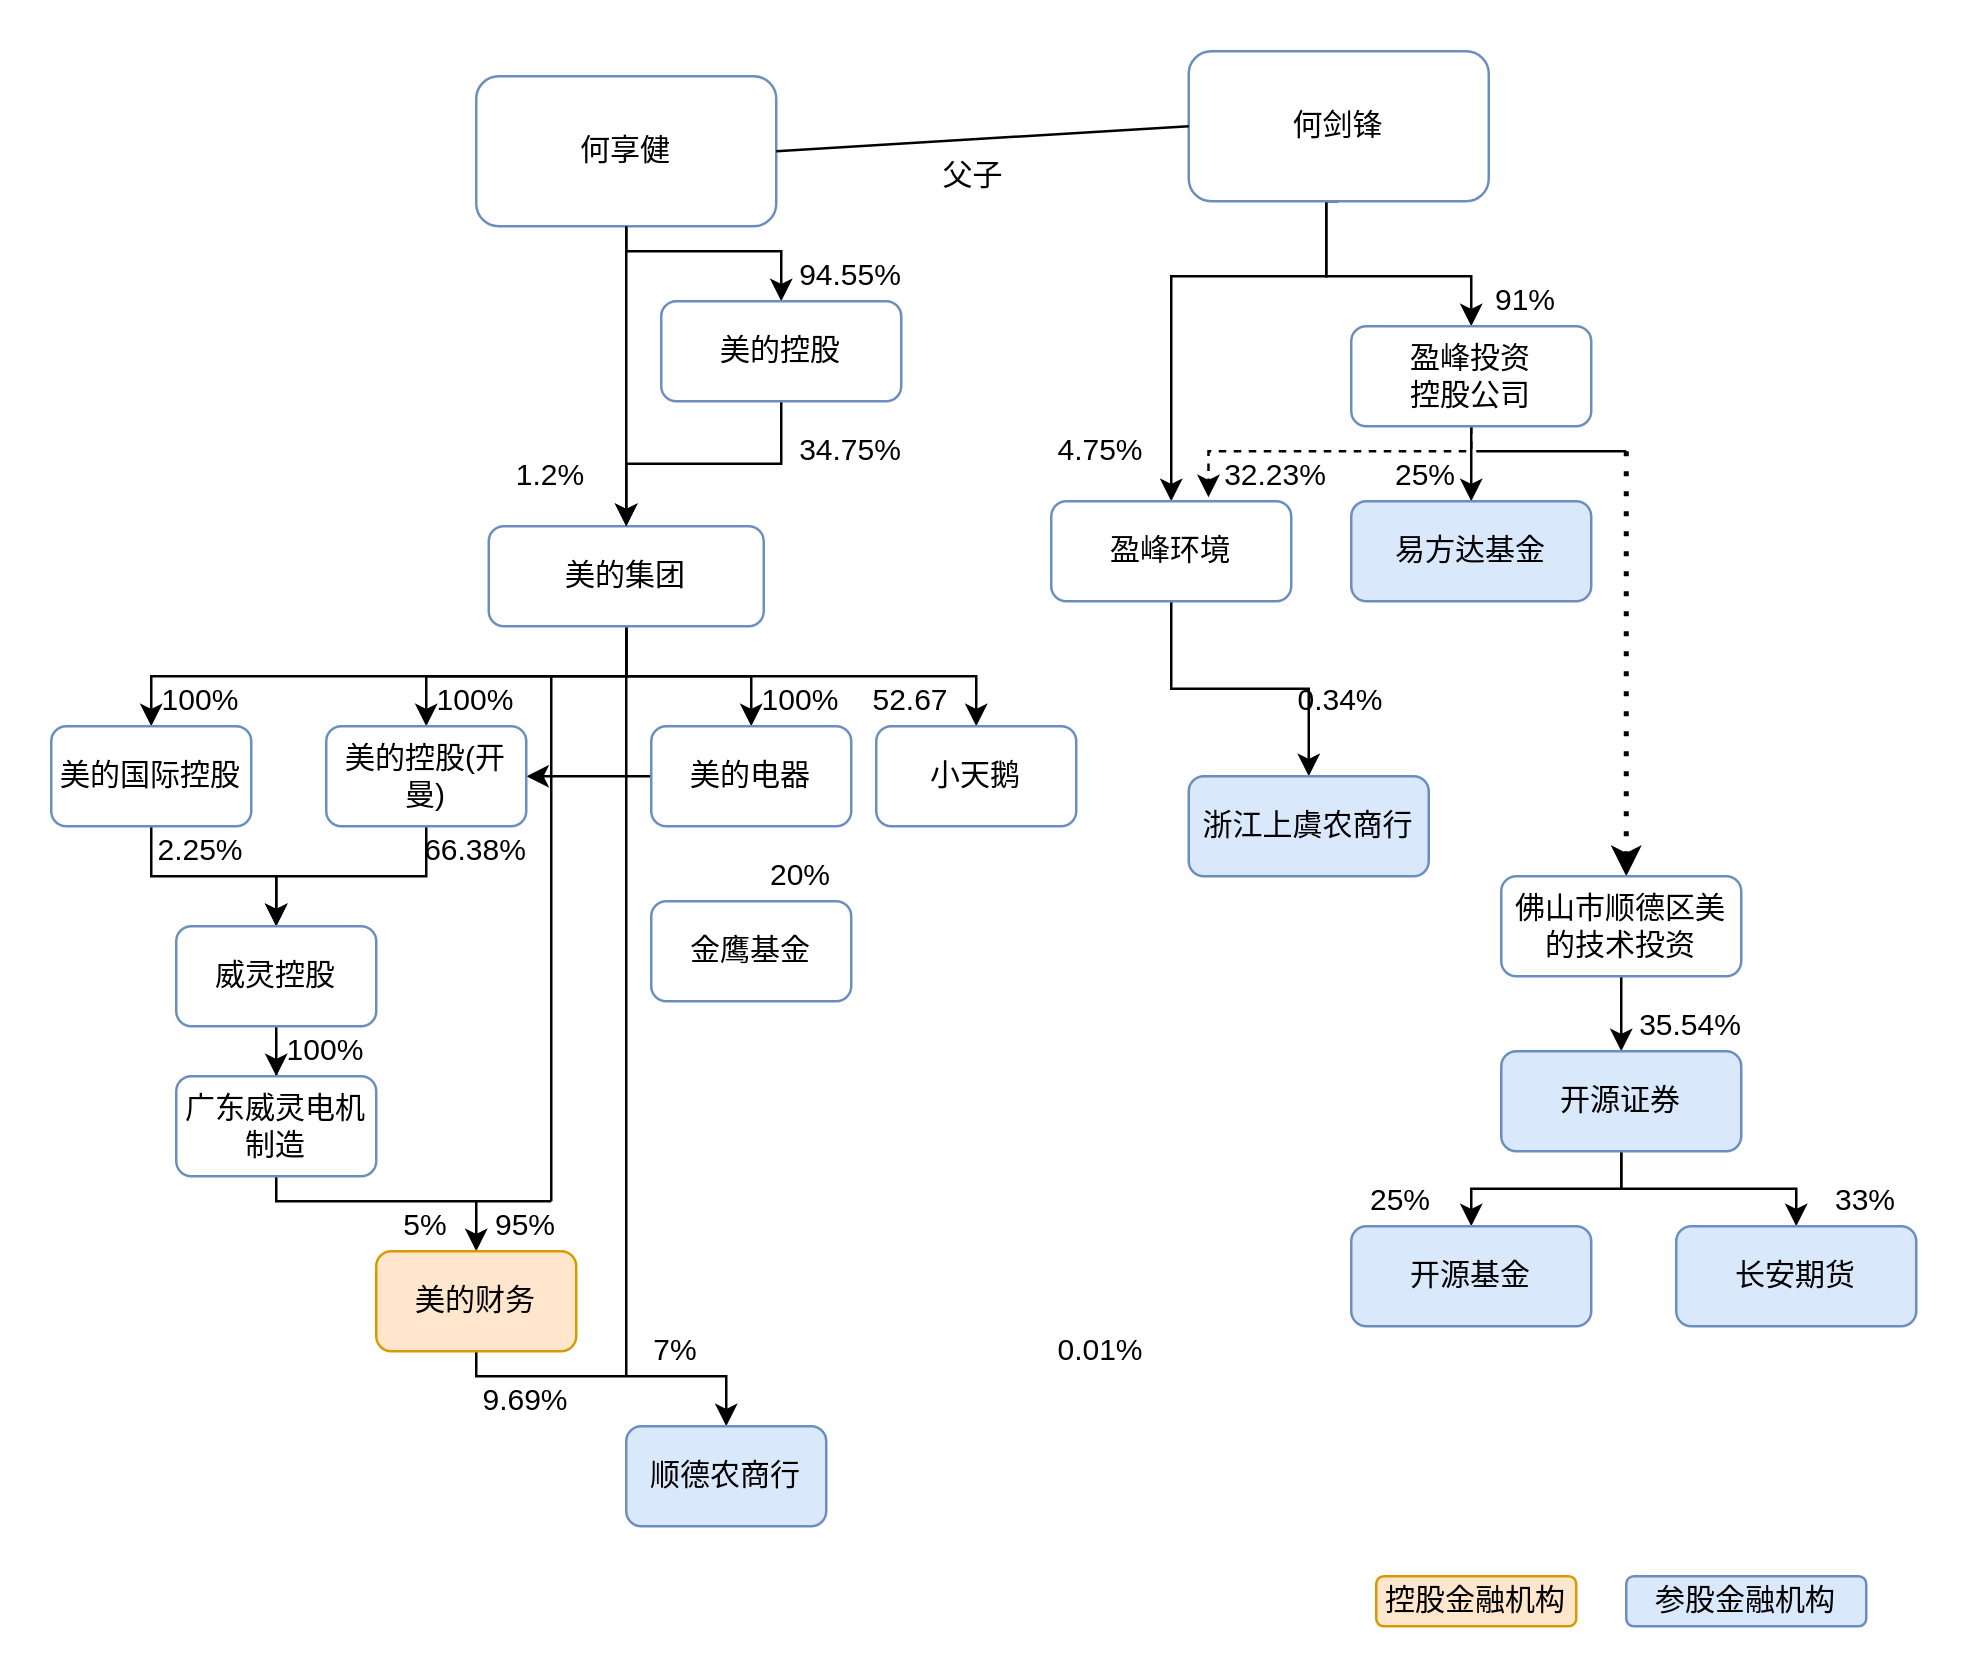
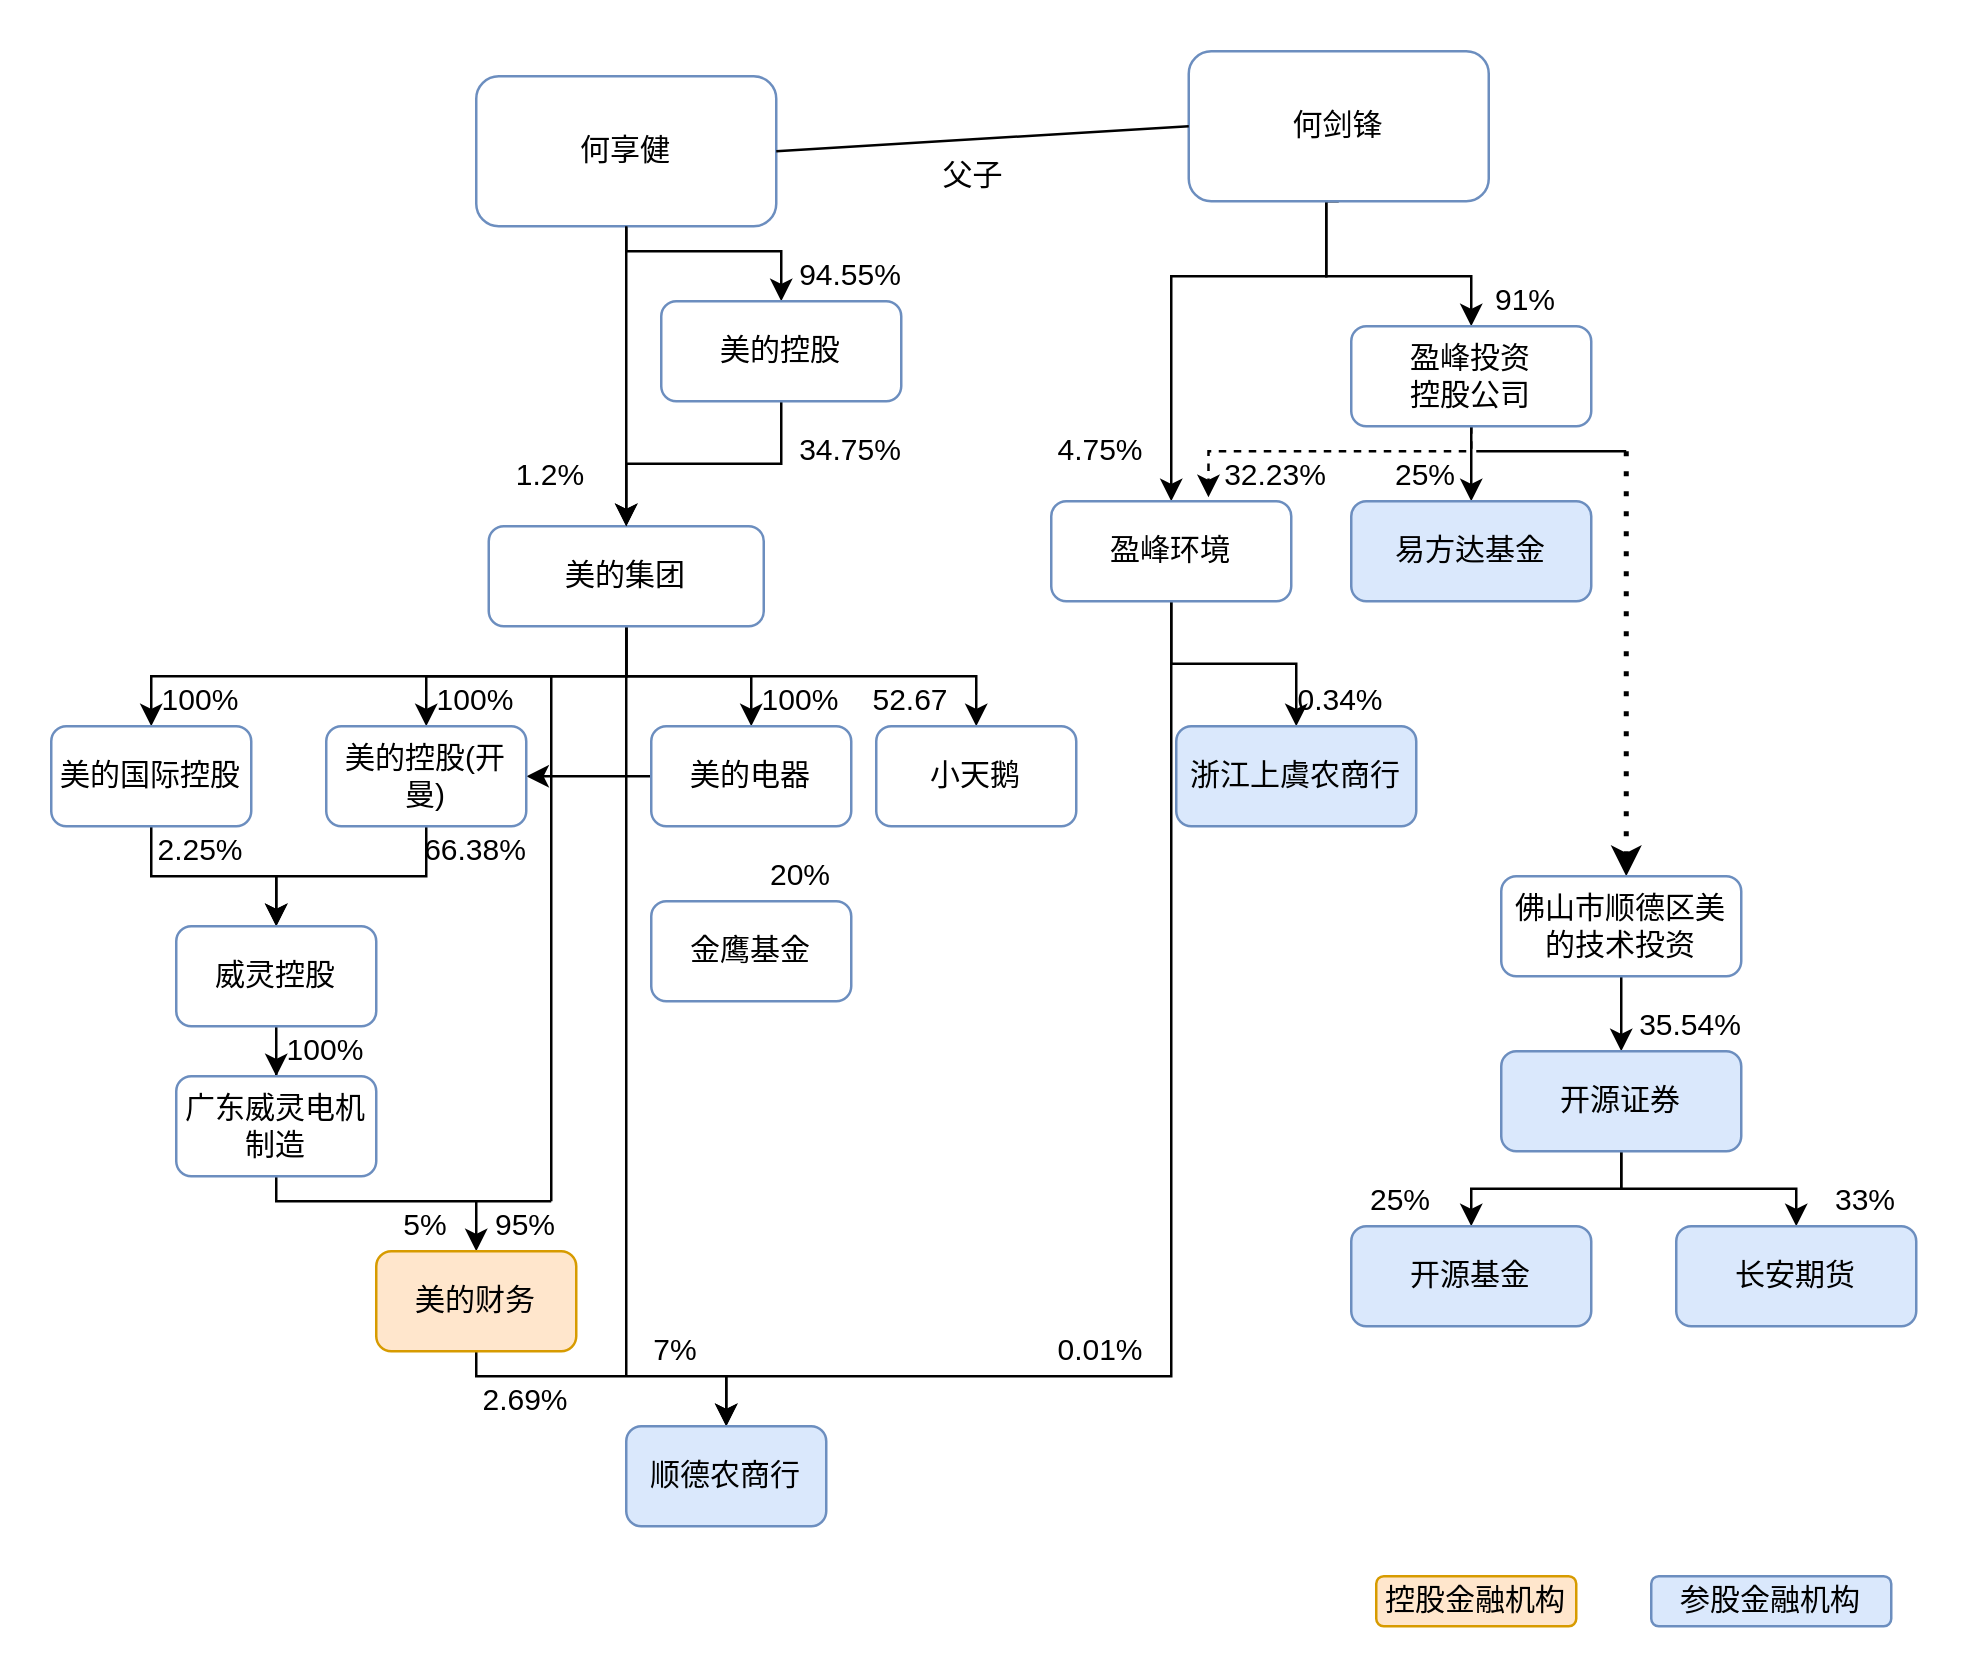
(1309, 826) -> (1296, 776)
none -> (1171, 1254)
(526, 1401) -> (526, 1401)
(1746, 1601) -> (1771, 1601)
